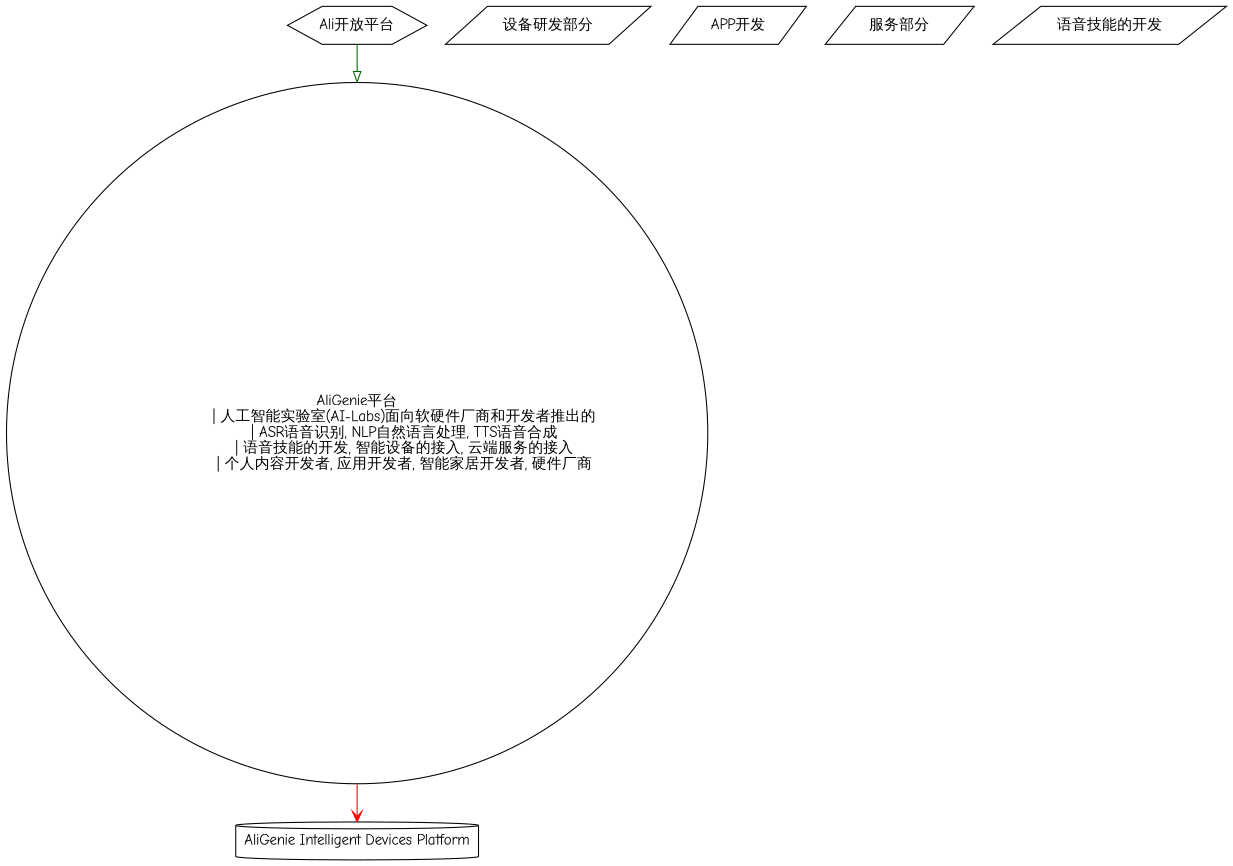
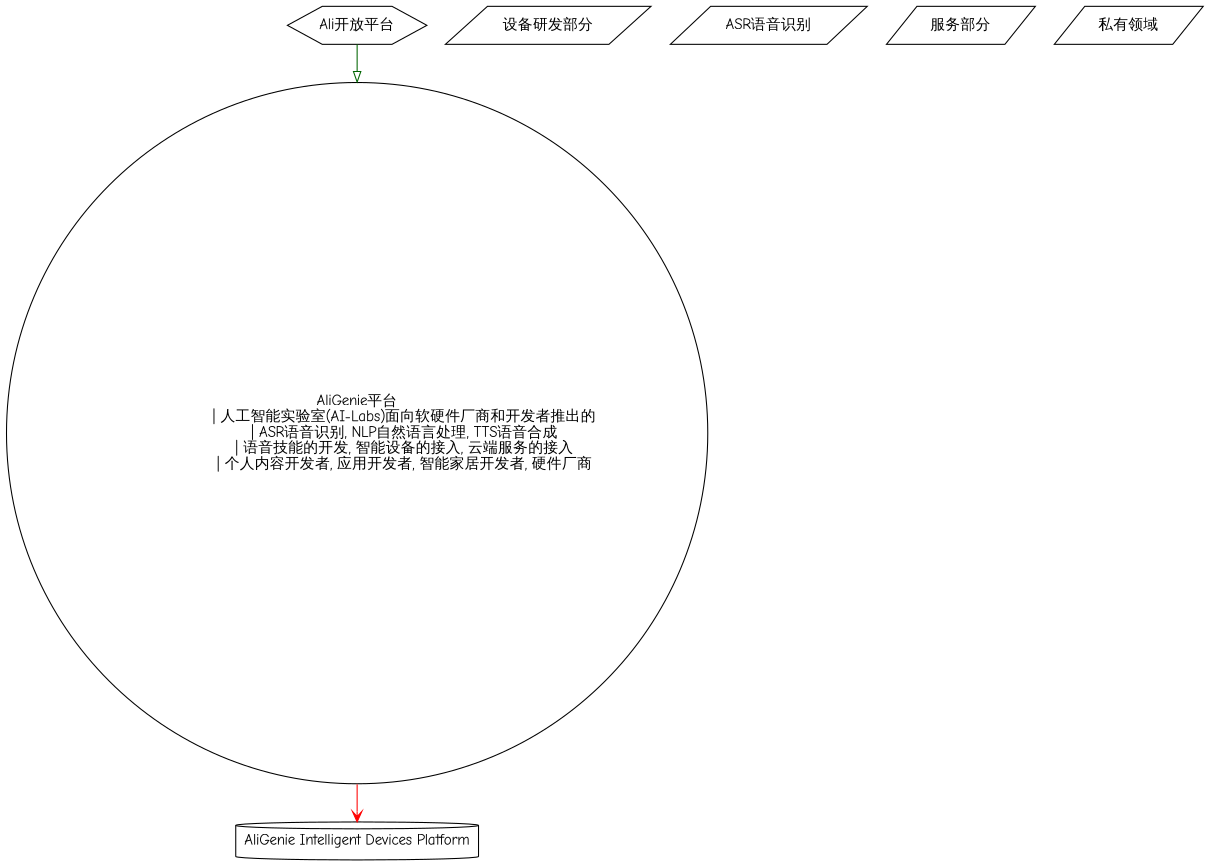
(738, 25) -> (769, 25)
(1110, 25) -> (1129, 25)
